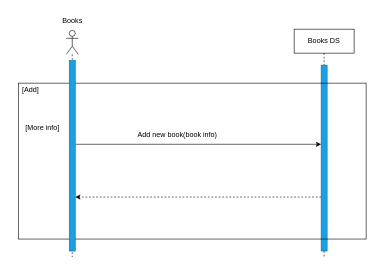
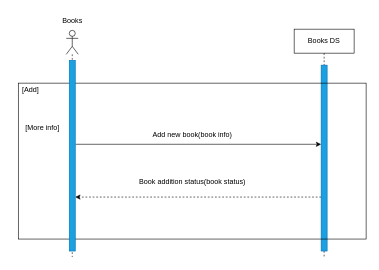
(177, 135) -> (192, 135)
none -> (192, 182)
